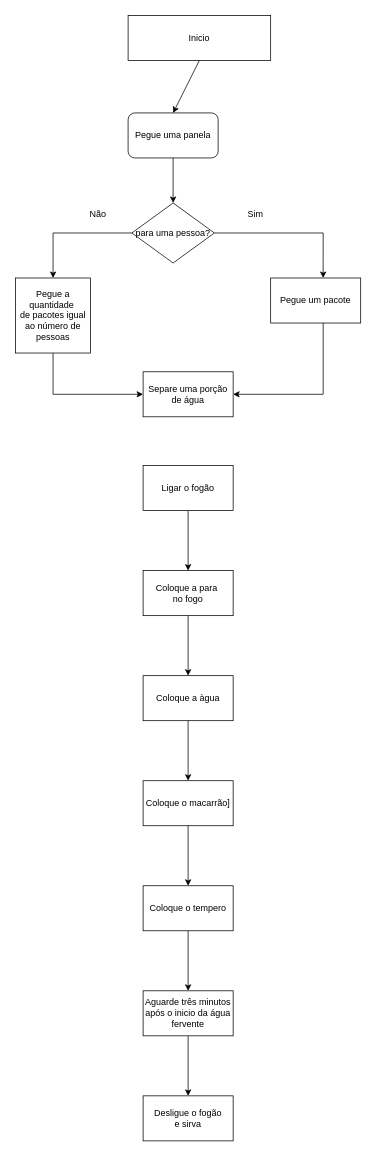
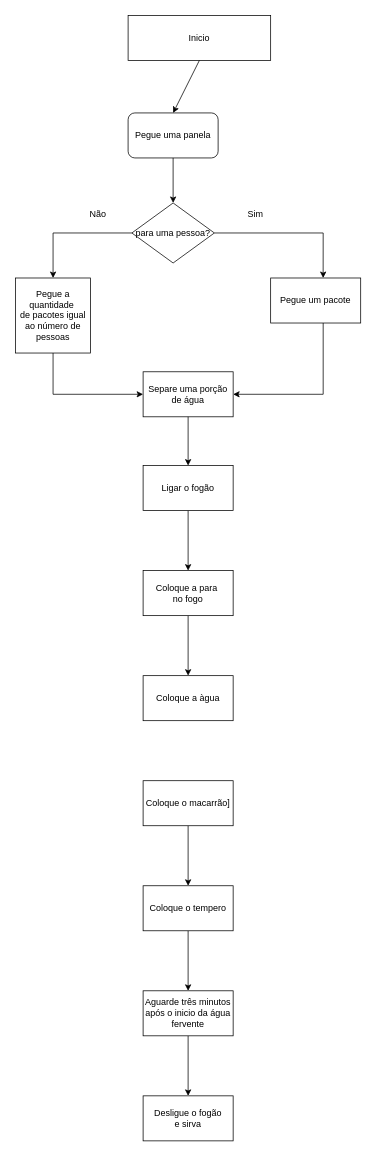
none -> (188, 459)
(188, 774) -> none
